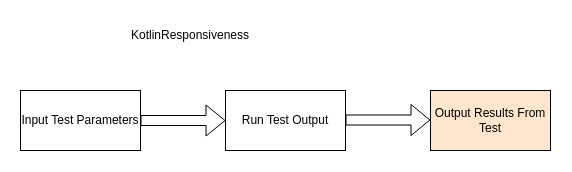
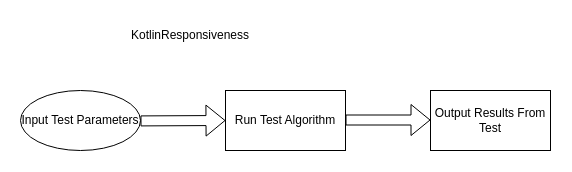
(81, 121) -> (81, 121)
(286, 121) -> (286, 121)
(491, 121) -> (491, 121)
